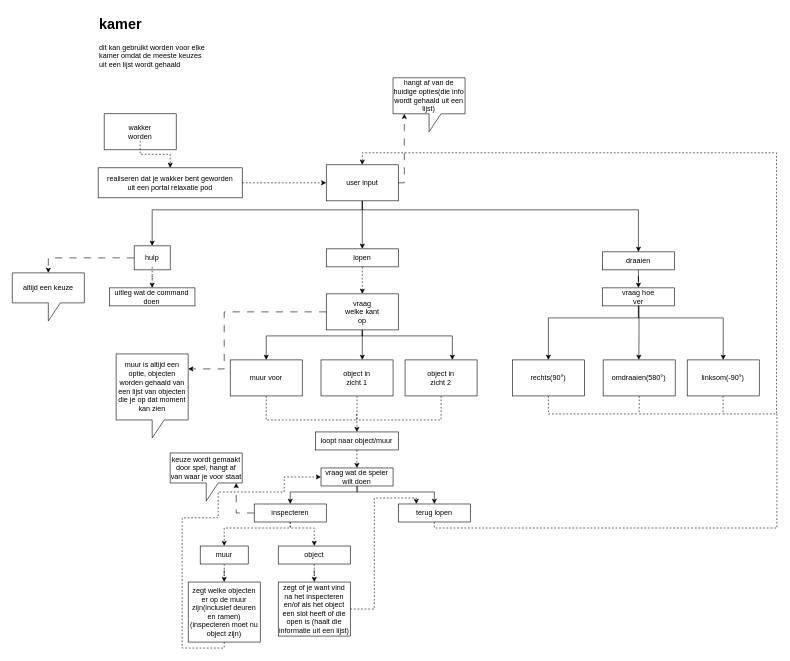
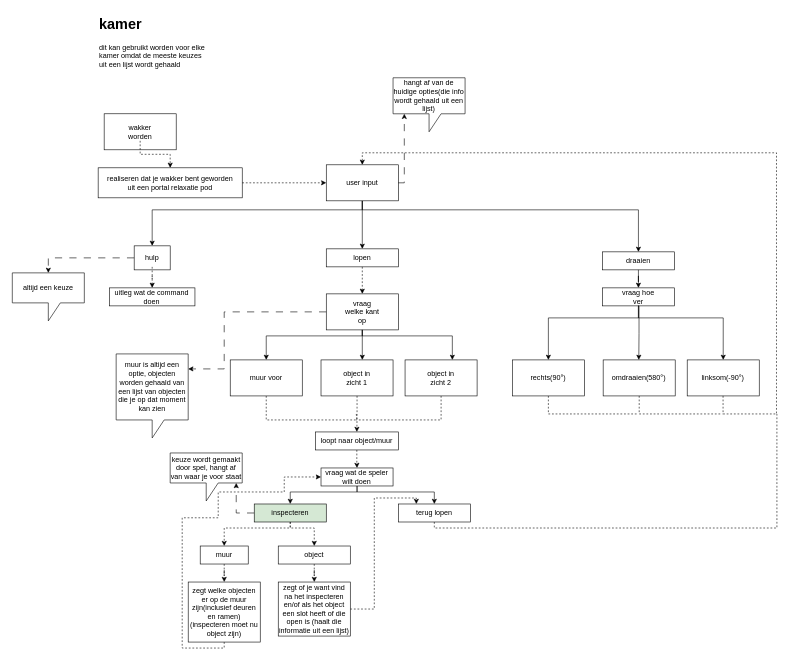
(290, 513) -> (290, 513)
